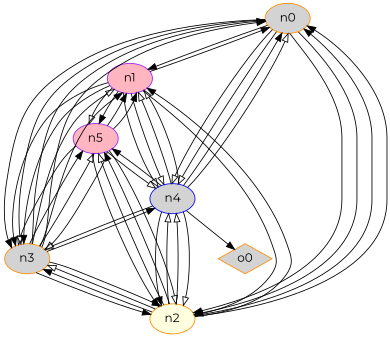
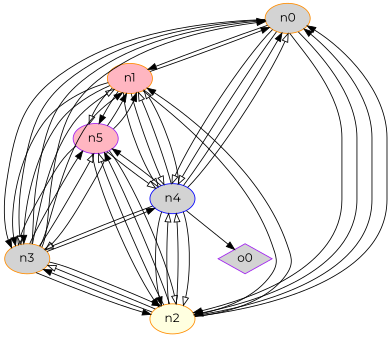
(130, 78) -> (130, 78)
(245, 259) -> (245, 259)
